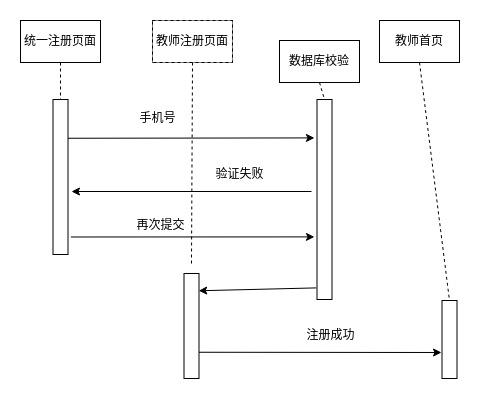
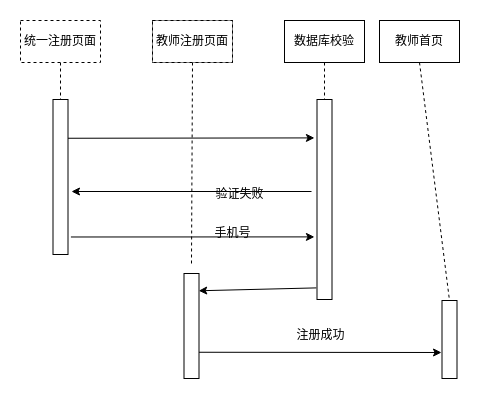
(61, 42) -> (61, 42)
(320, 62) -> (325, 42)
(157, 119) -> (232, 234)
(240, 175) -> (240, 195)
(161, 226) -> none
(331, 336) -> (321, 336)
